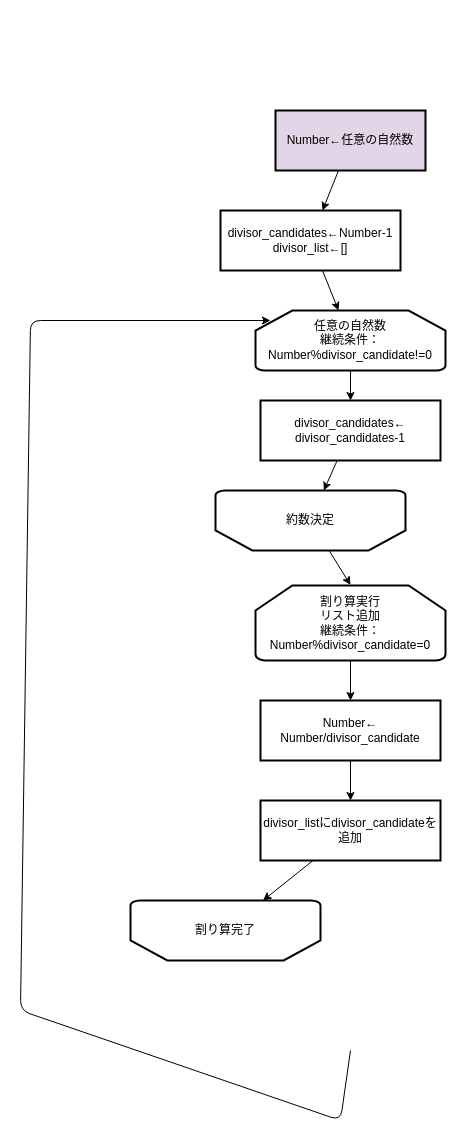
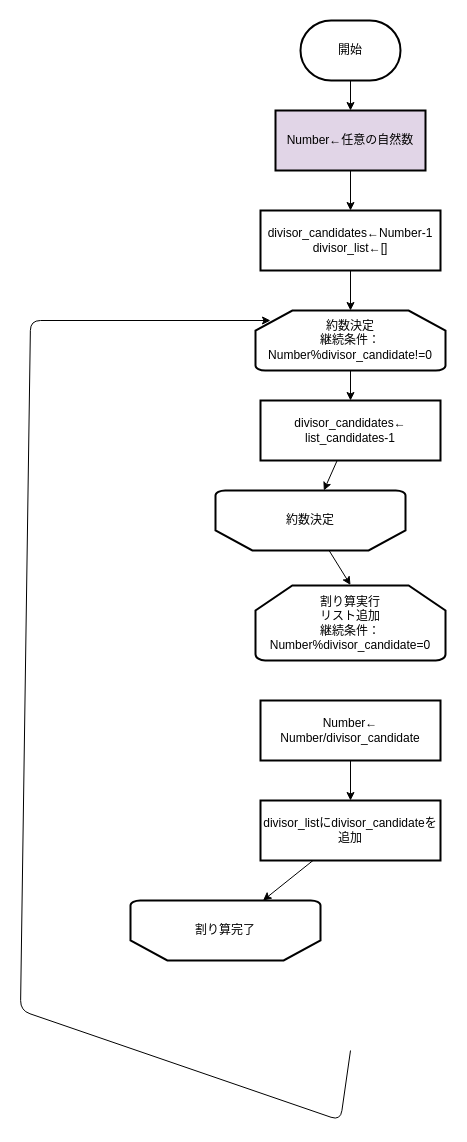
none -> (351, 51)
none -> (351, 92)
(311, 241) -> (351, 241)
(351, 341) -> (351, 341)
(351, 431) -> (351, 431)
(351, 677) -> none
